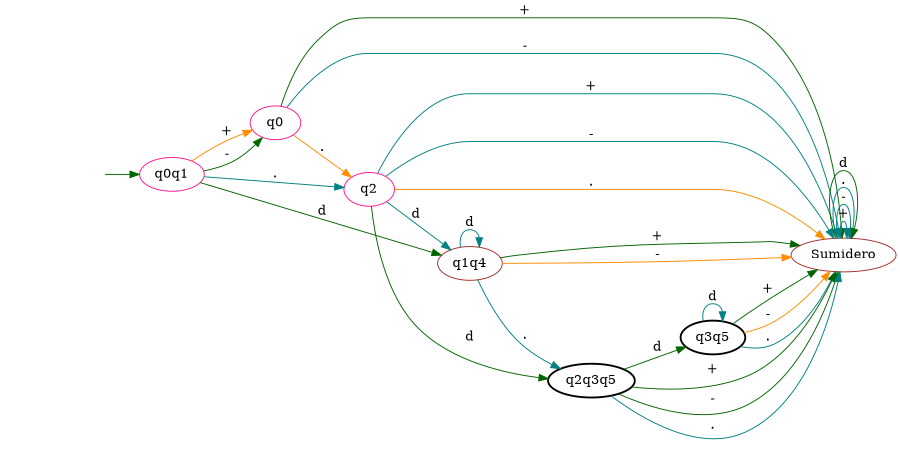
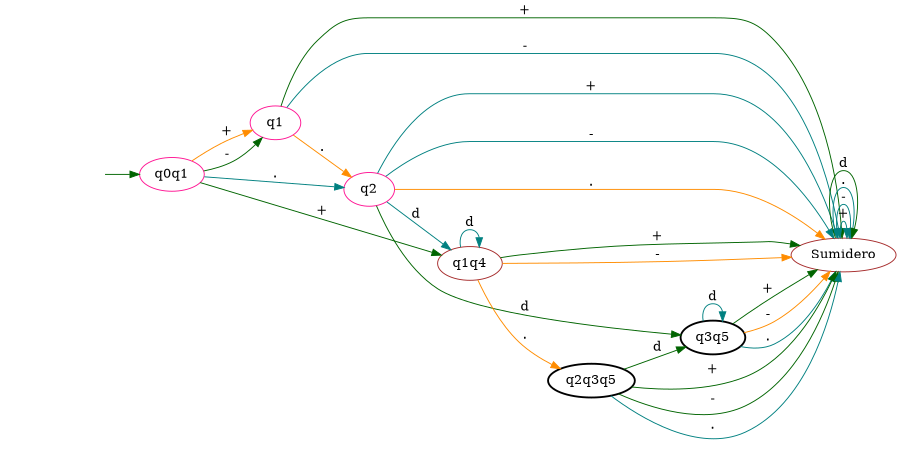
(275, 123) -> (275, 123)
(322, 211) -> (322, 211)
(418, 328) -> (501, 310)
(507, 329) -> (507, 329)
